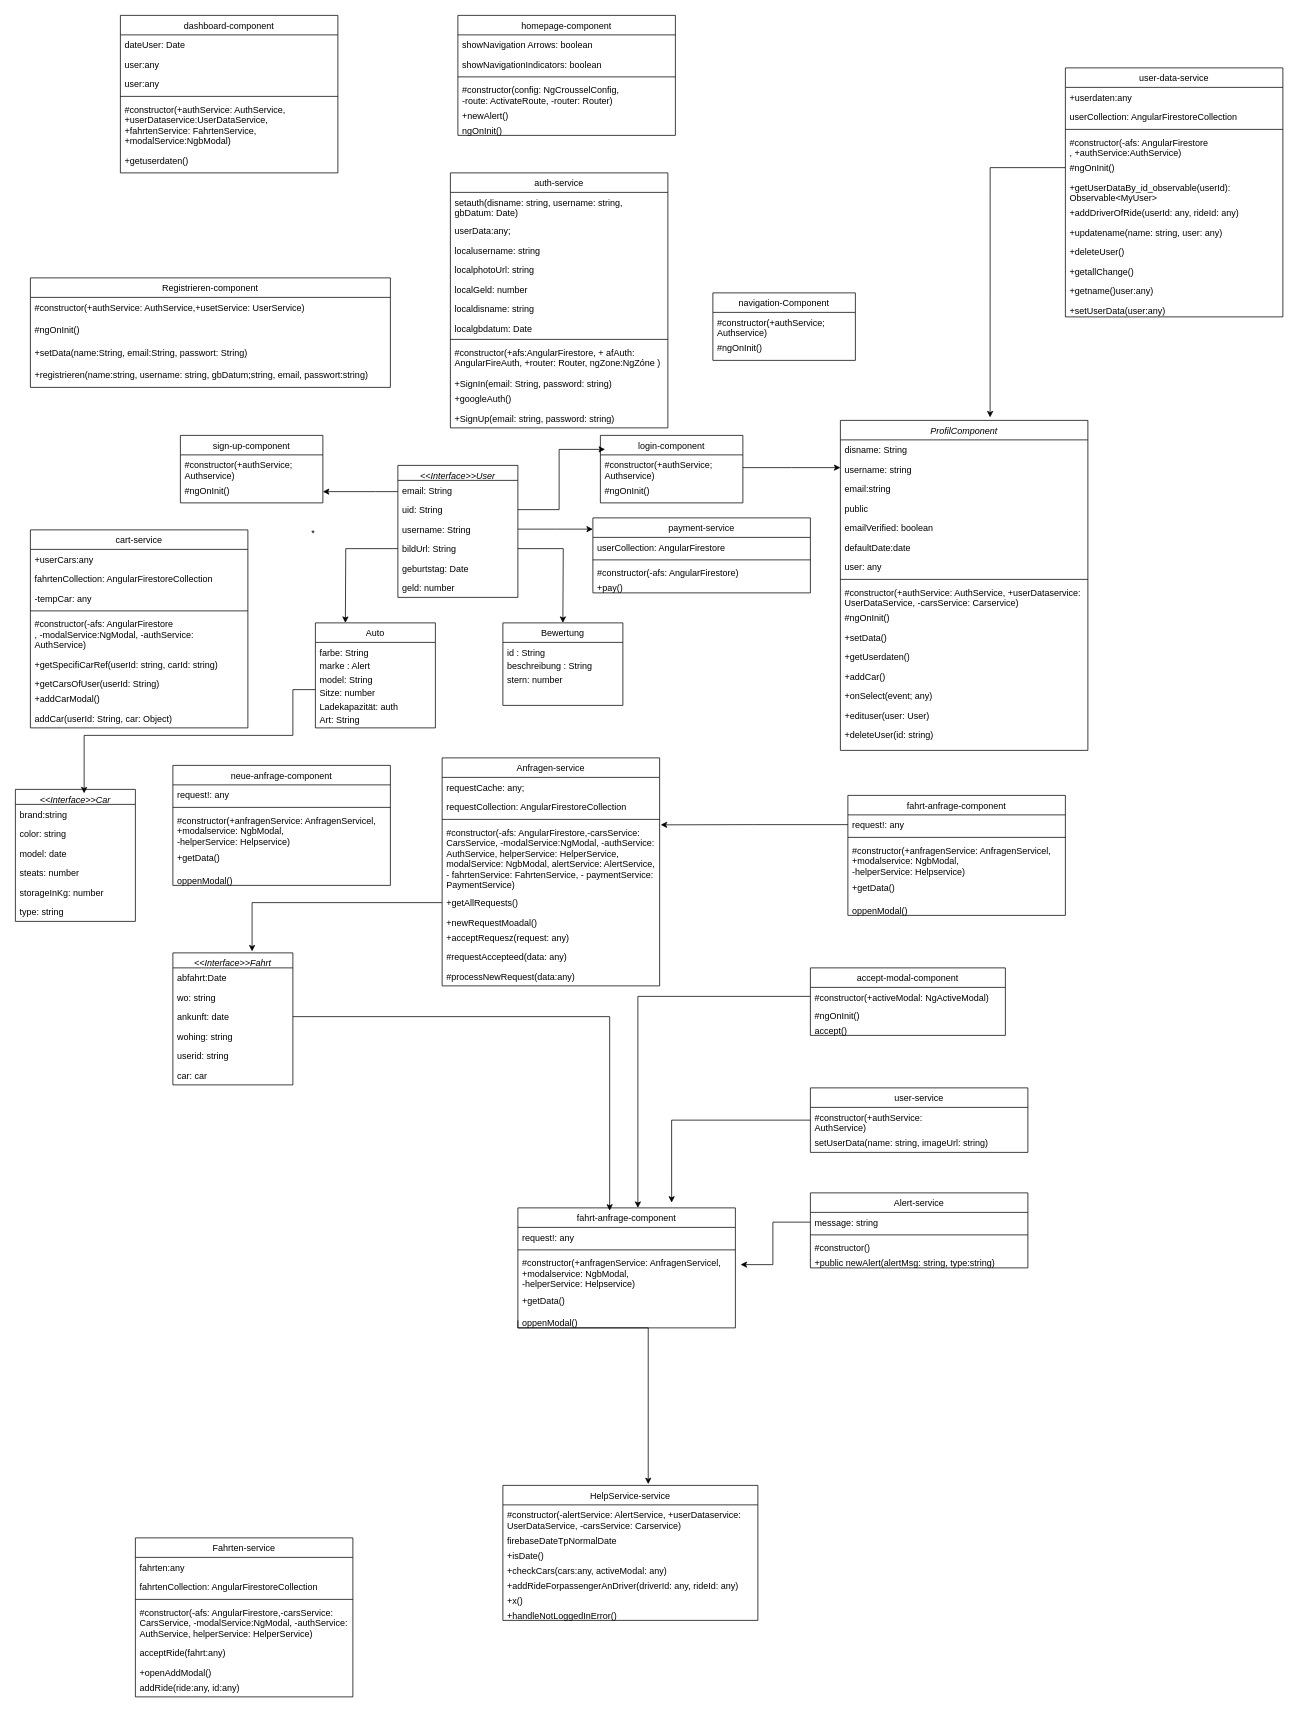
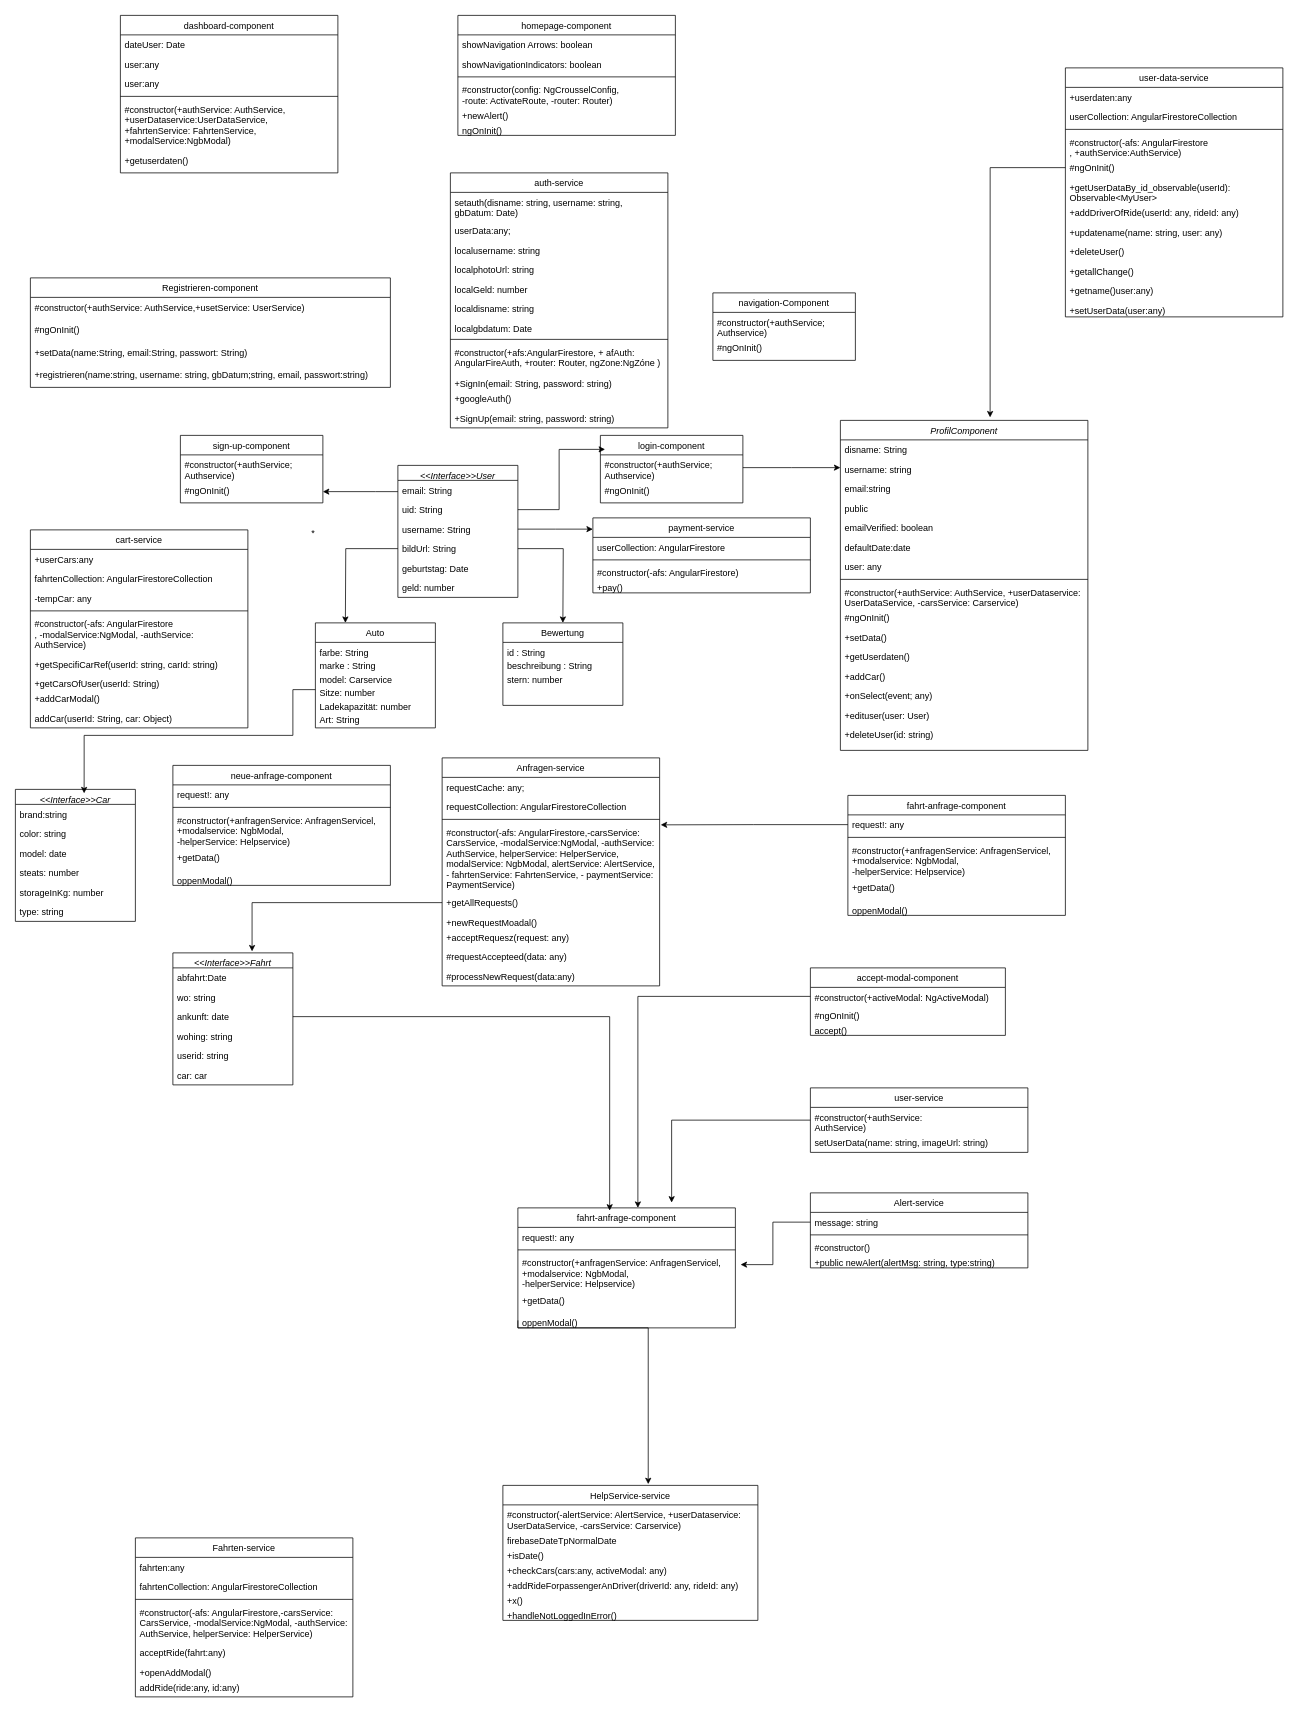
(348, 666) -> (350, 666)
(348, 680) -> (358, 680)
(364, 707) -> (369, 707)
